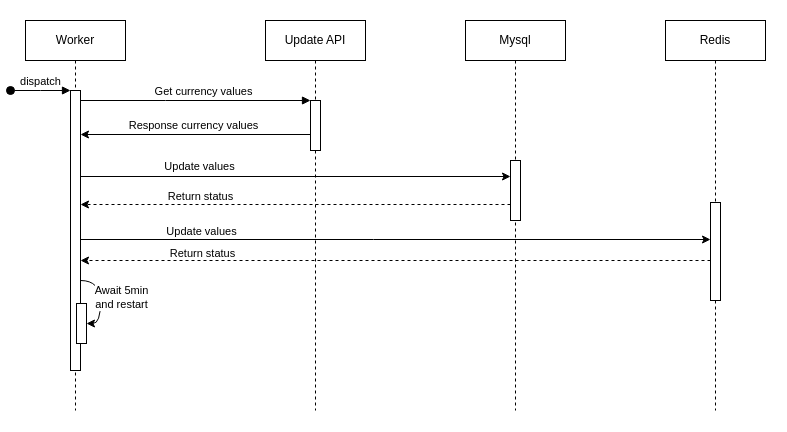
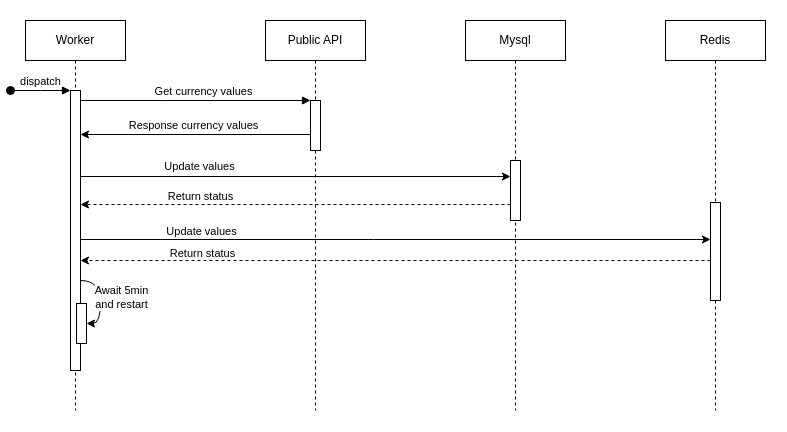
(316, 41) -> (316, 41)
